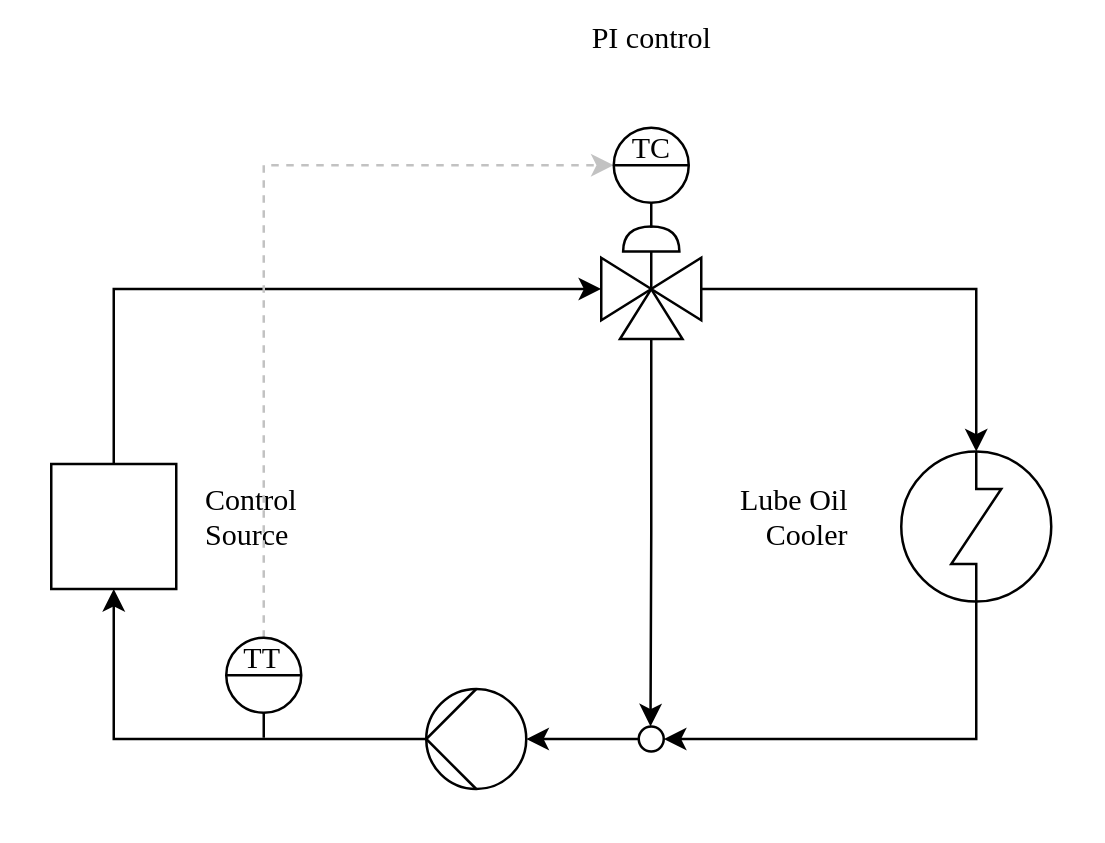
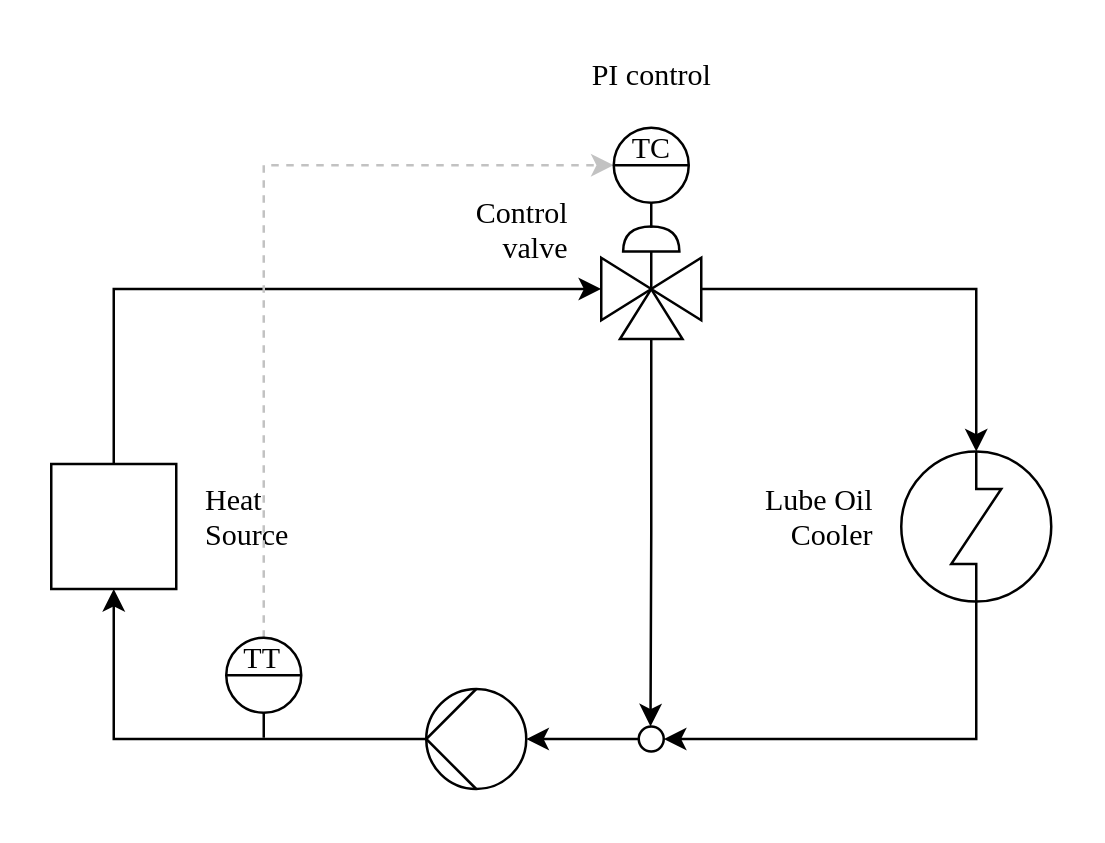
(651, 39) -> (651, 76)
none -> (484, 239)
(261, 520) -> (257, 520)
(764, 526) -> (789, 526)
